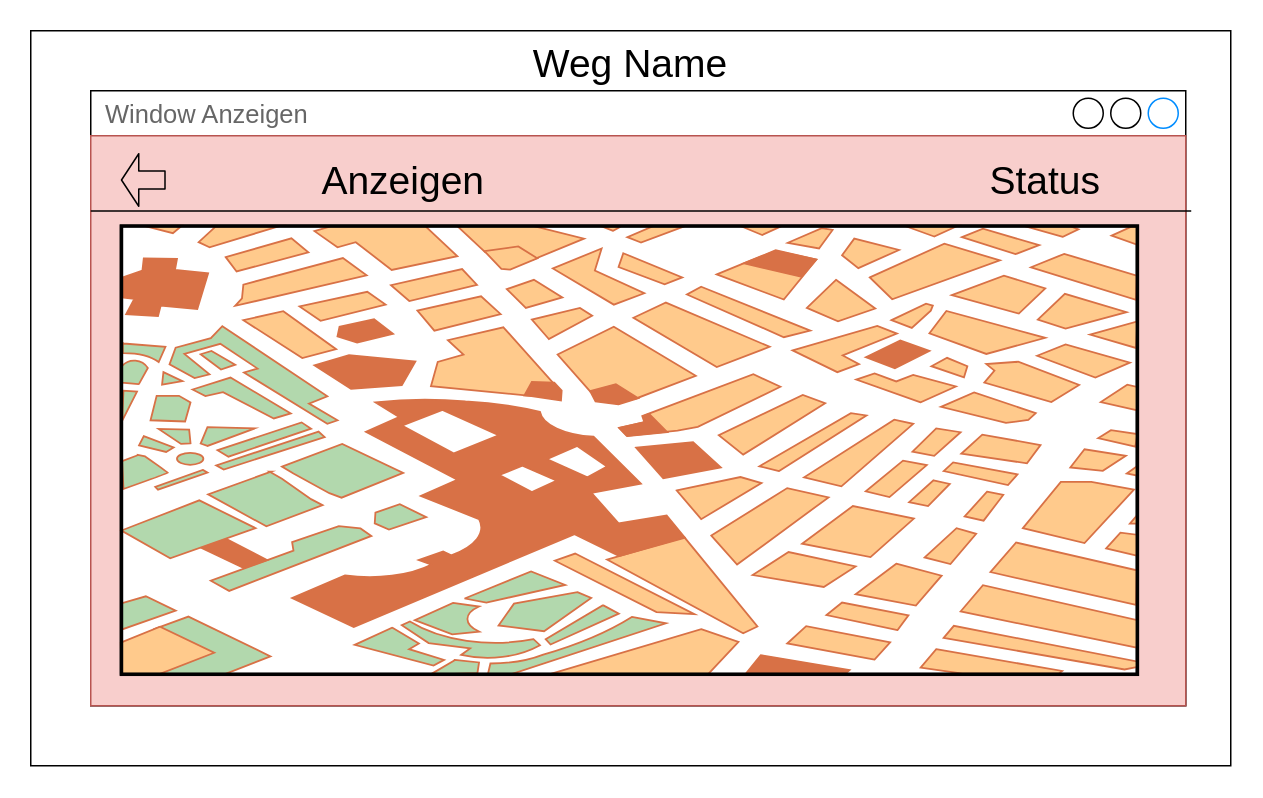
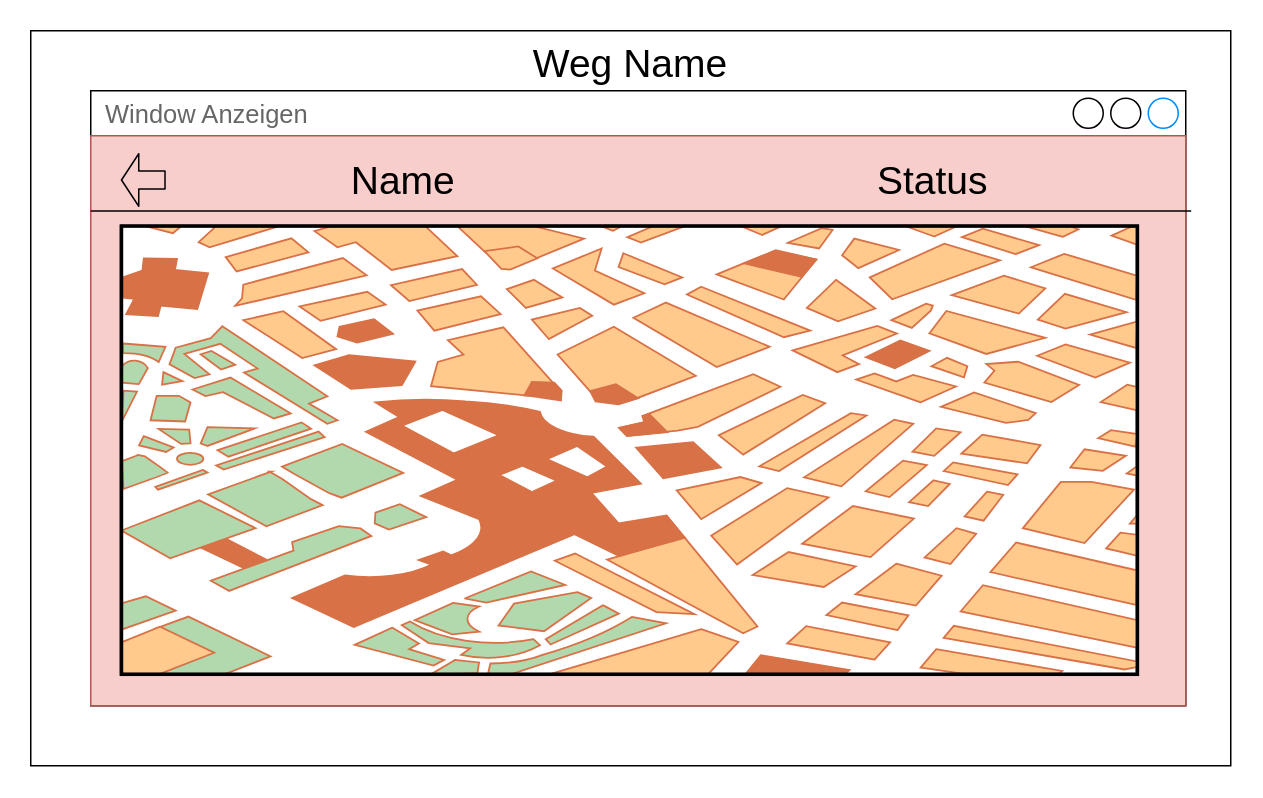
(404, 181) -> (404, 181)
(1046, 181) -> (933, 181)
